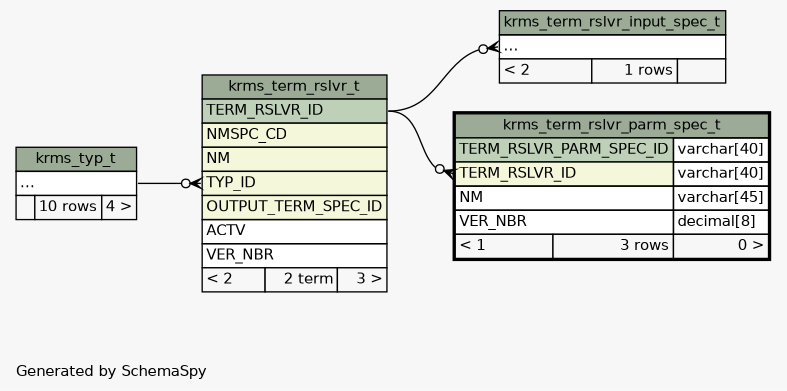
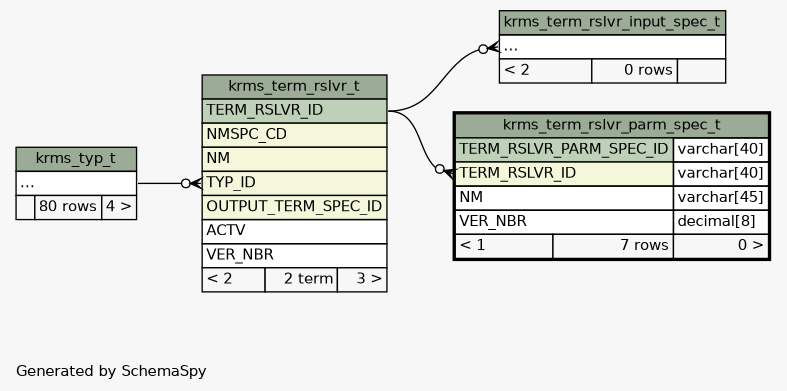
(649, 70) -> (649, 70)
(68, 207) -> (68, 207)
(645, 246) -> (645, 246)
